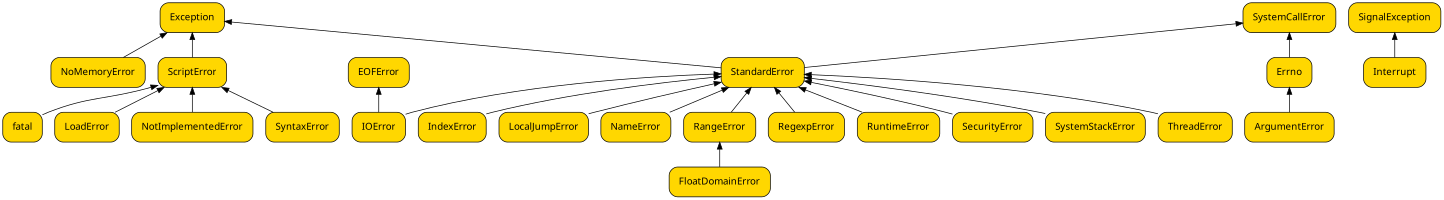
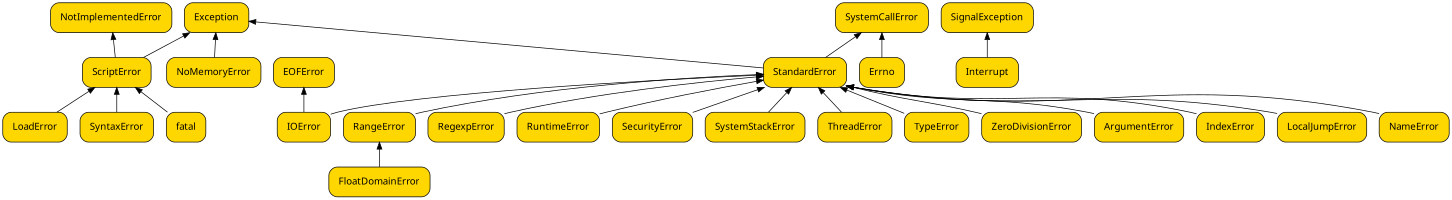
(192, 103) -> (114, 49)
(1289, 103) -> (974, 100)
none -> (937, 127)
none -> (1032, 127)
